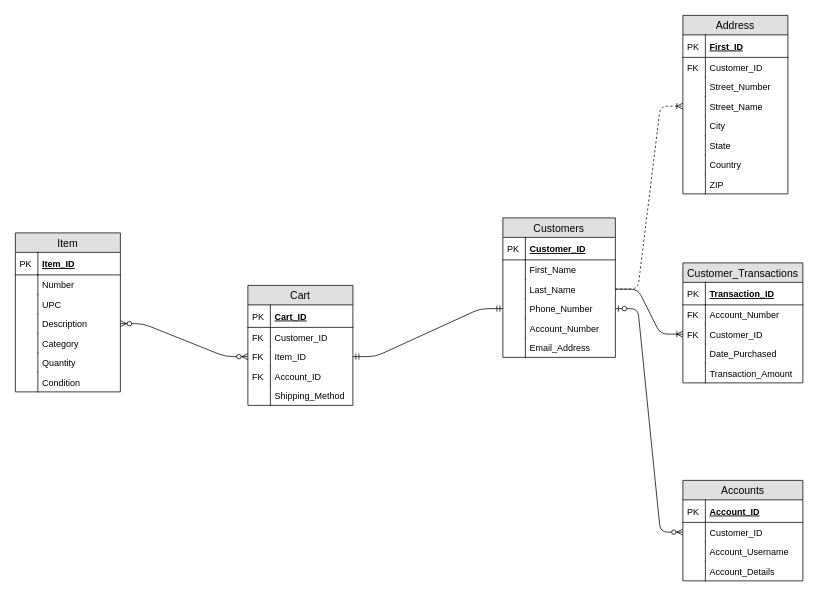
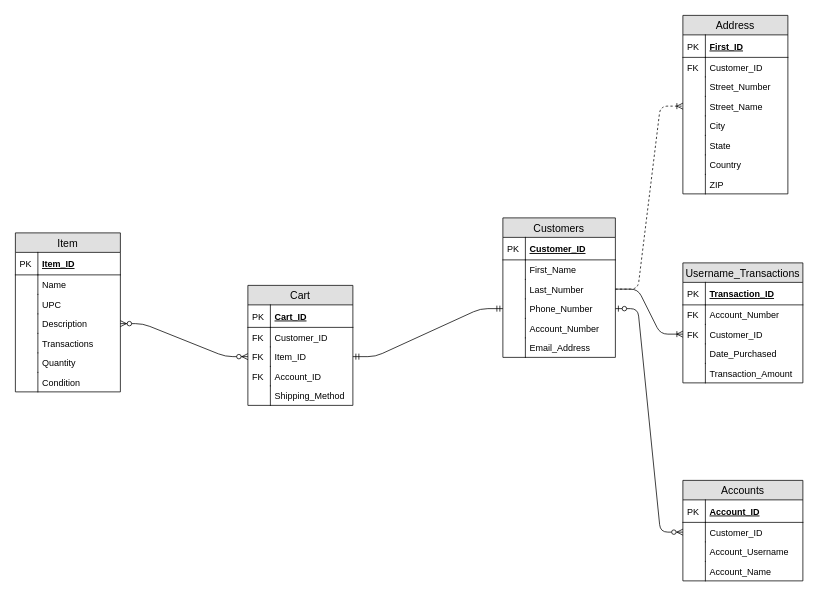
(743, 273) -> (743, 273)
(57, 285) -> (52, 285)
(552, 290) -> (557, 290)
(62, 344) -> (71, 344)
(745, 572) -> (740, 572)
